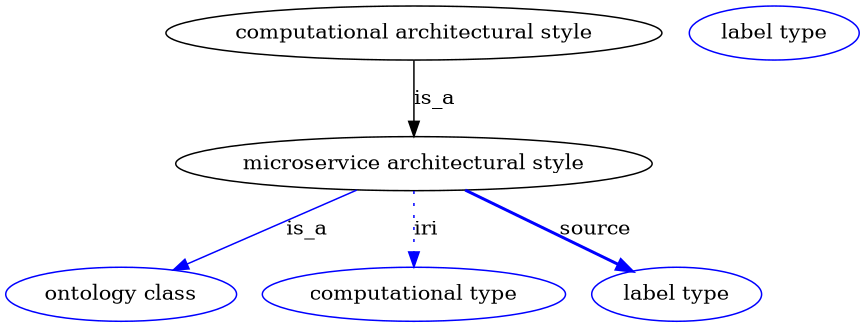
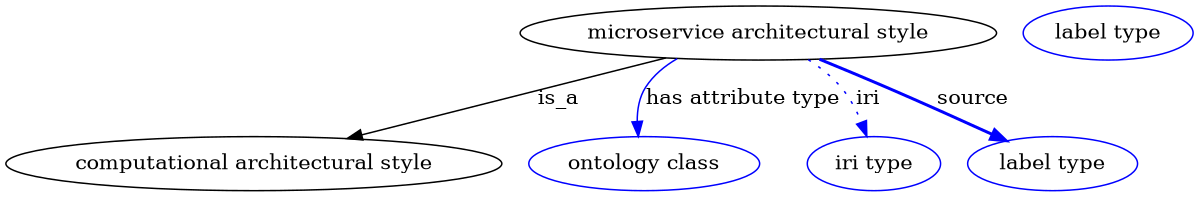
(414, 91) -> (514, 96)
(307, 229) -> (743, 98)
(414, 294) -> (874, 164)
